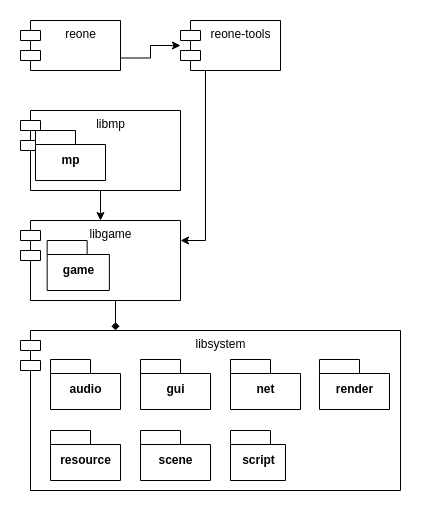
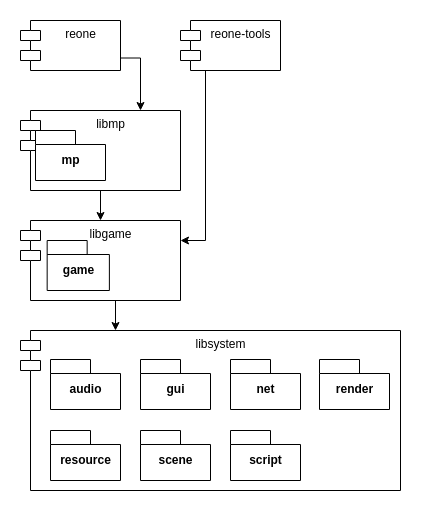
(151, 47) -> (141, 79)
(116, 321) -> (116, 322)
(258, 456) -> (266, 456)
